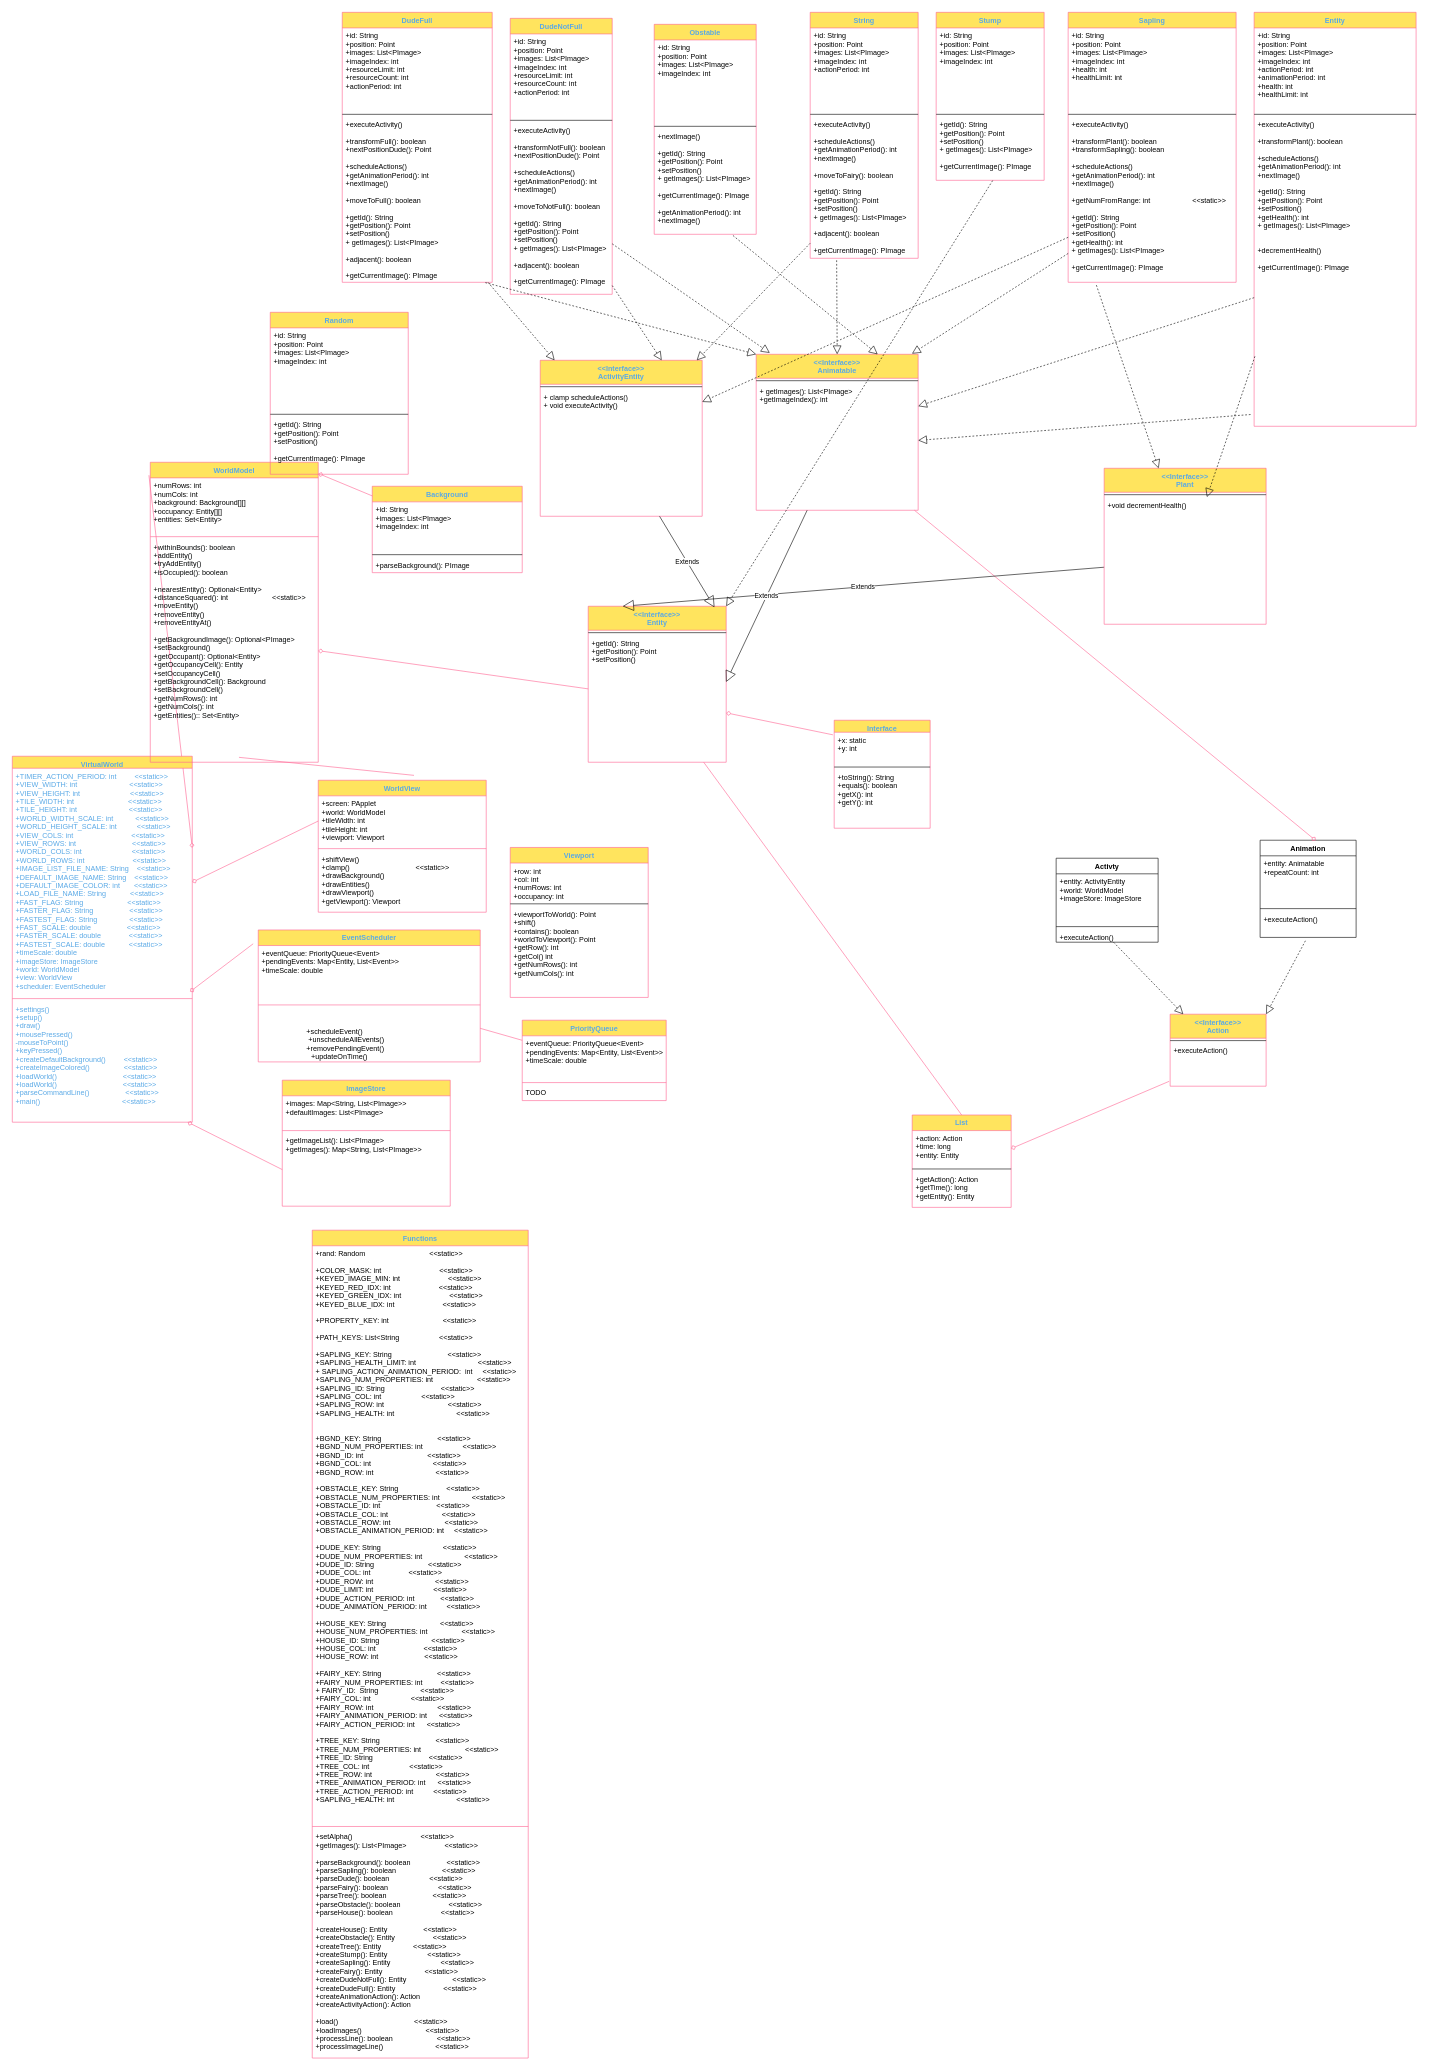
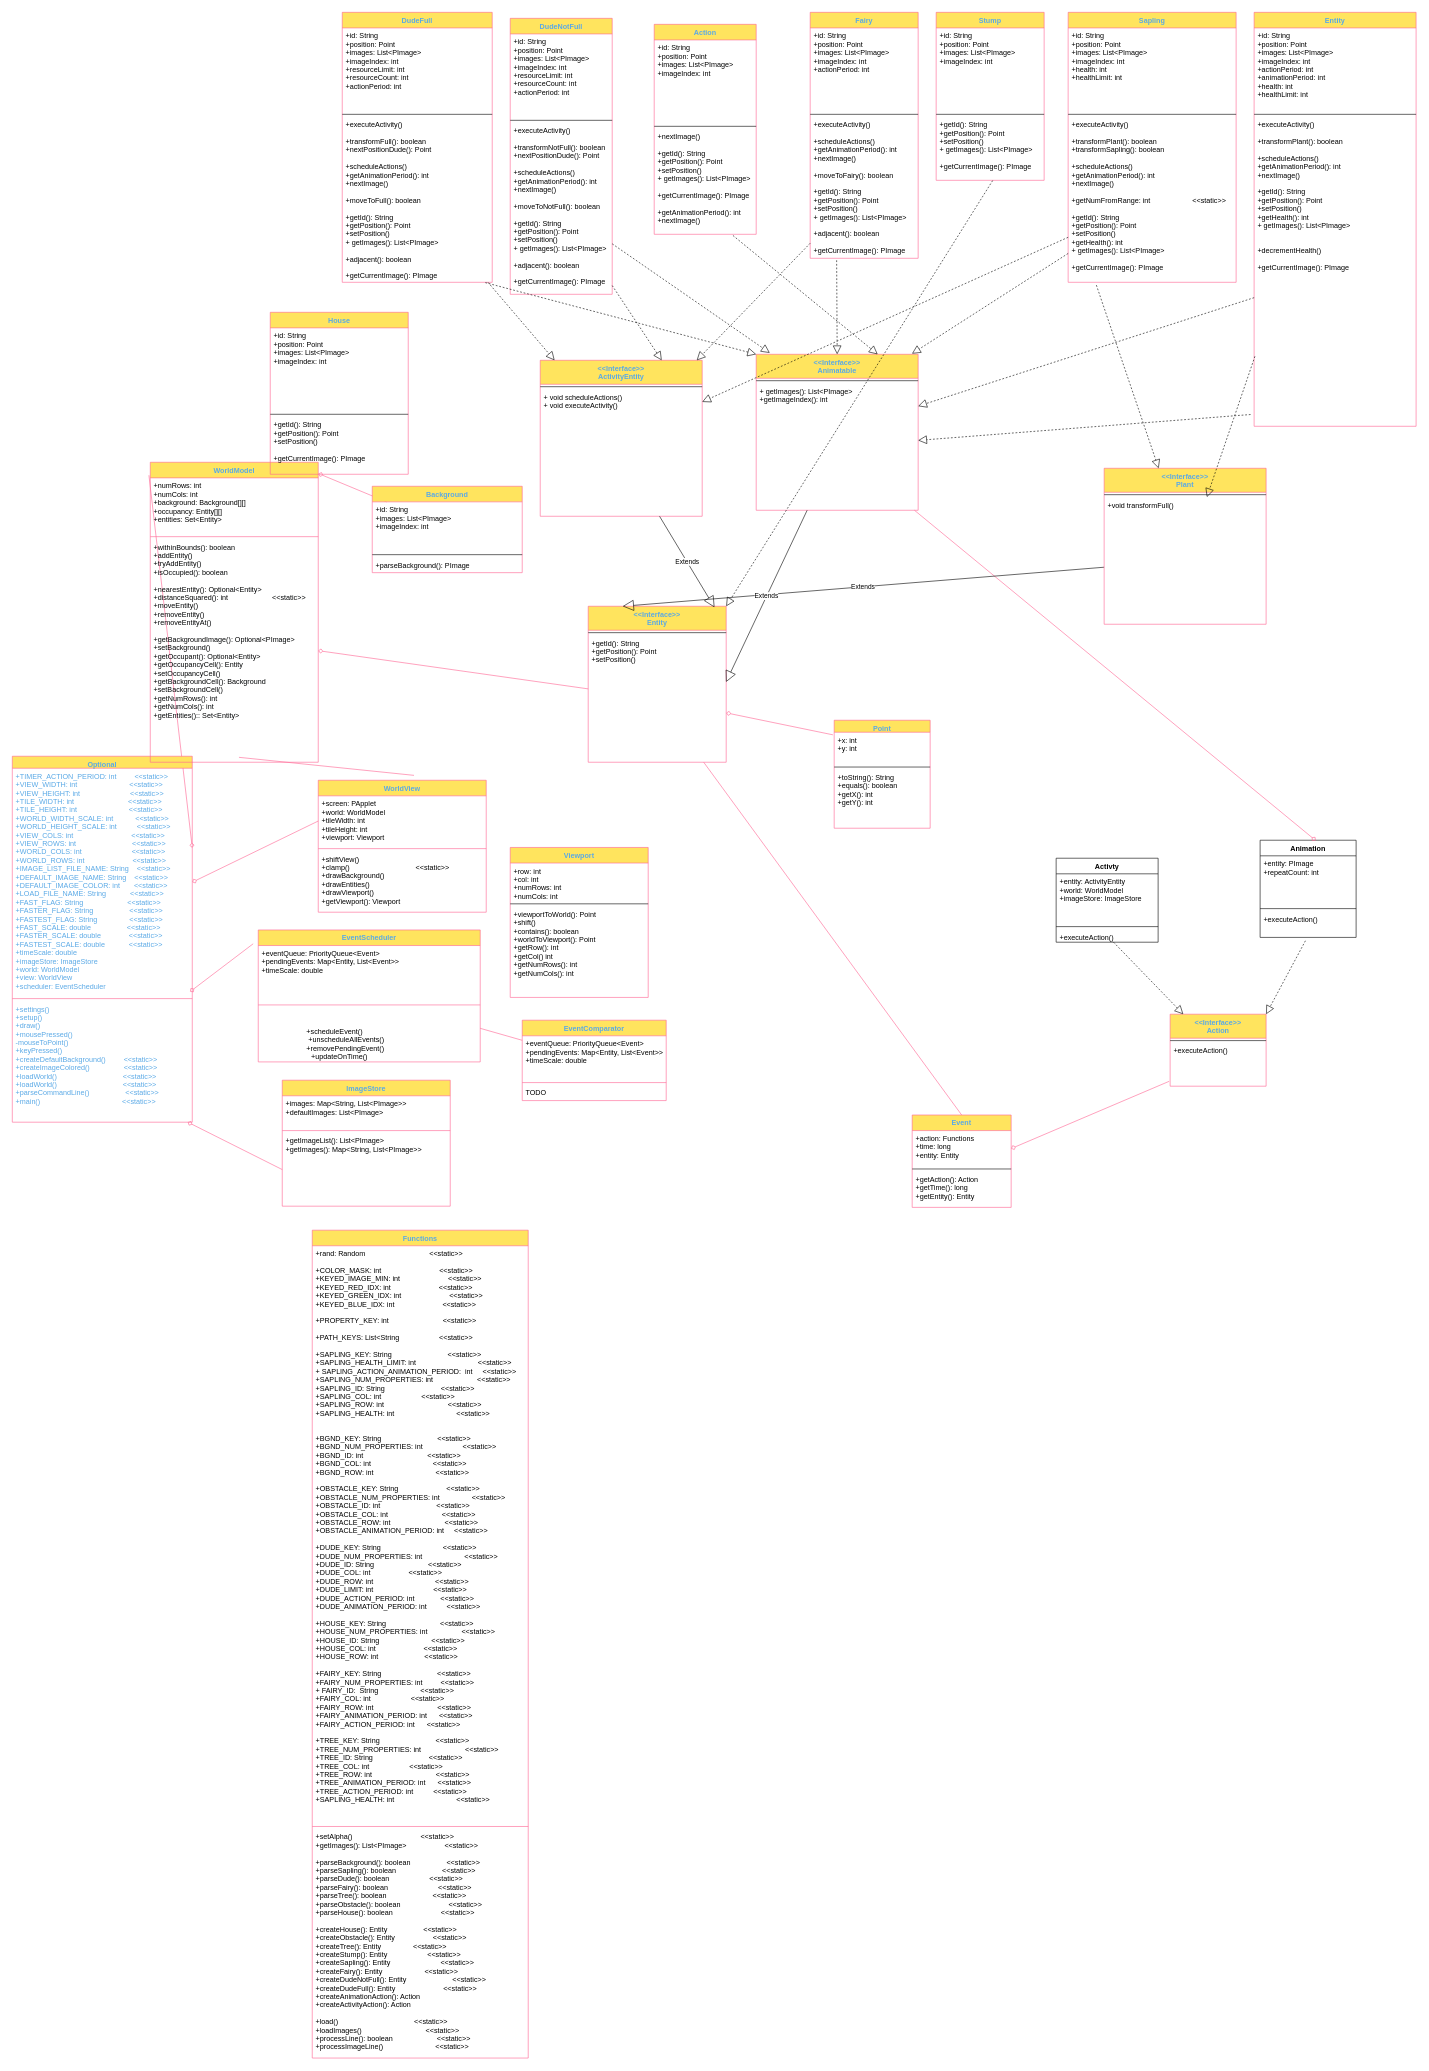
(864, 20) -> (864, 20)
(705, 32) -> (705, 32)
(339, 320) -> (339, 320)
(589, 397) -> (587, 397)
(1151, 505) -> (1146, 505)
(882, 728) -> (882, 728)
(855, 740) -> (849, 740)
(102, 764) -> (102, 764)
(1297, 864) -> (1291, 864)
(529, 871) -> (529, 871)
(594, 1028) -> (594, 1028)
(962, 1123) -> (962, 1123)
(942, 1139) -> (948, 1139)
